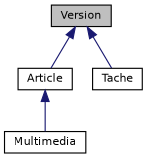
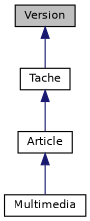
(60, 52) -> (45, 117)
